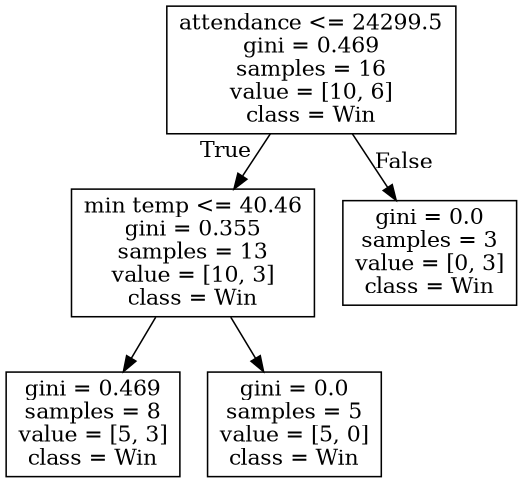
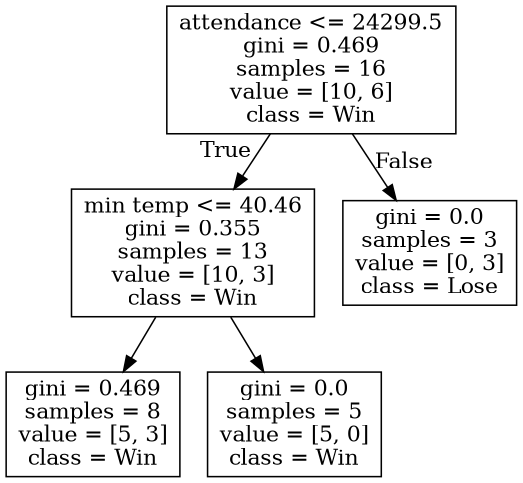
(430, 253) -> (430, 253)
